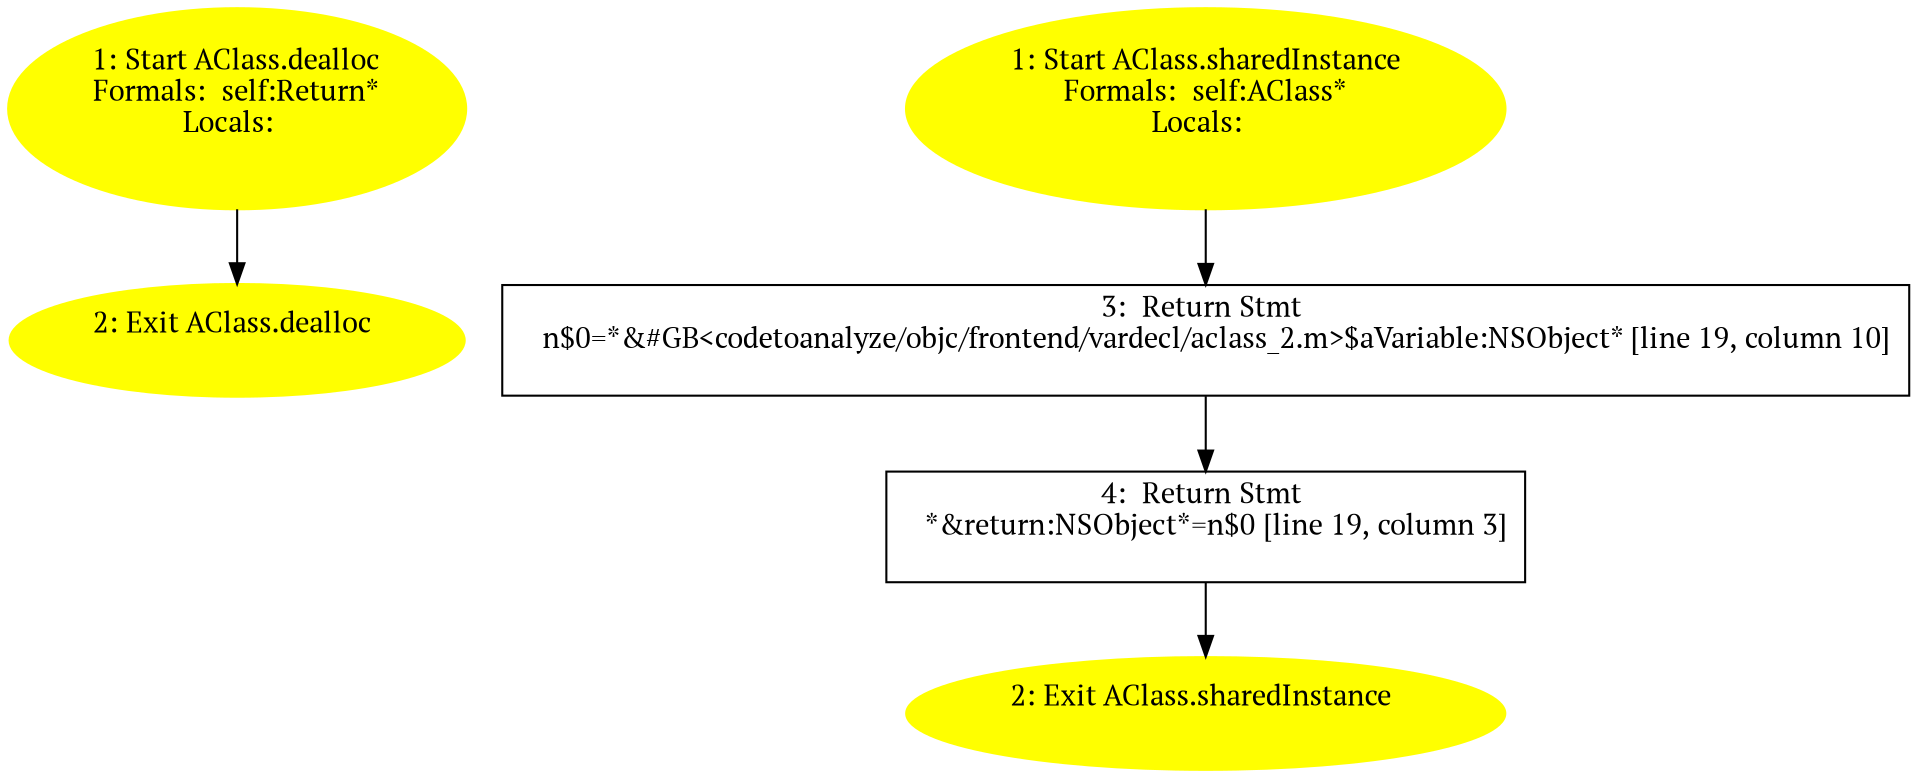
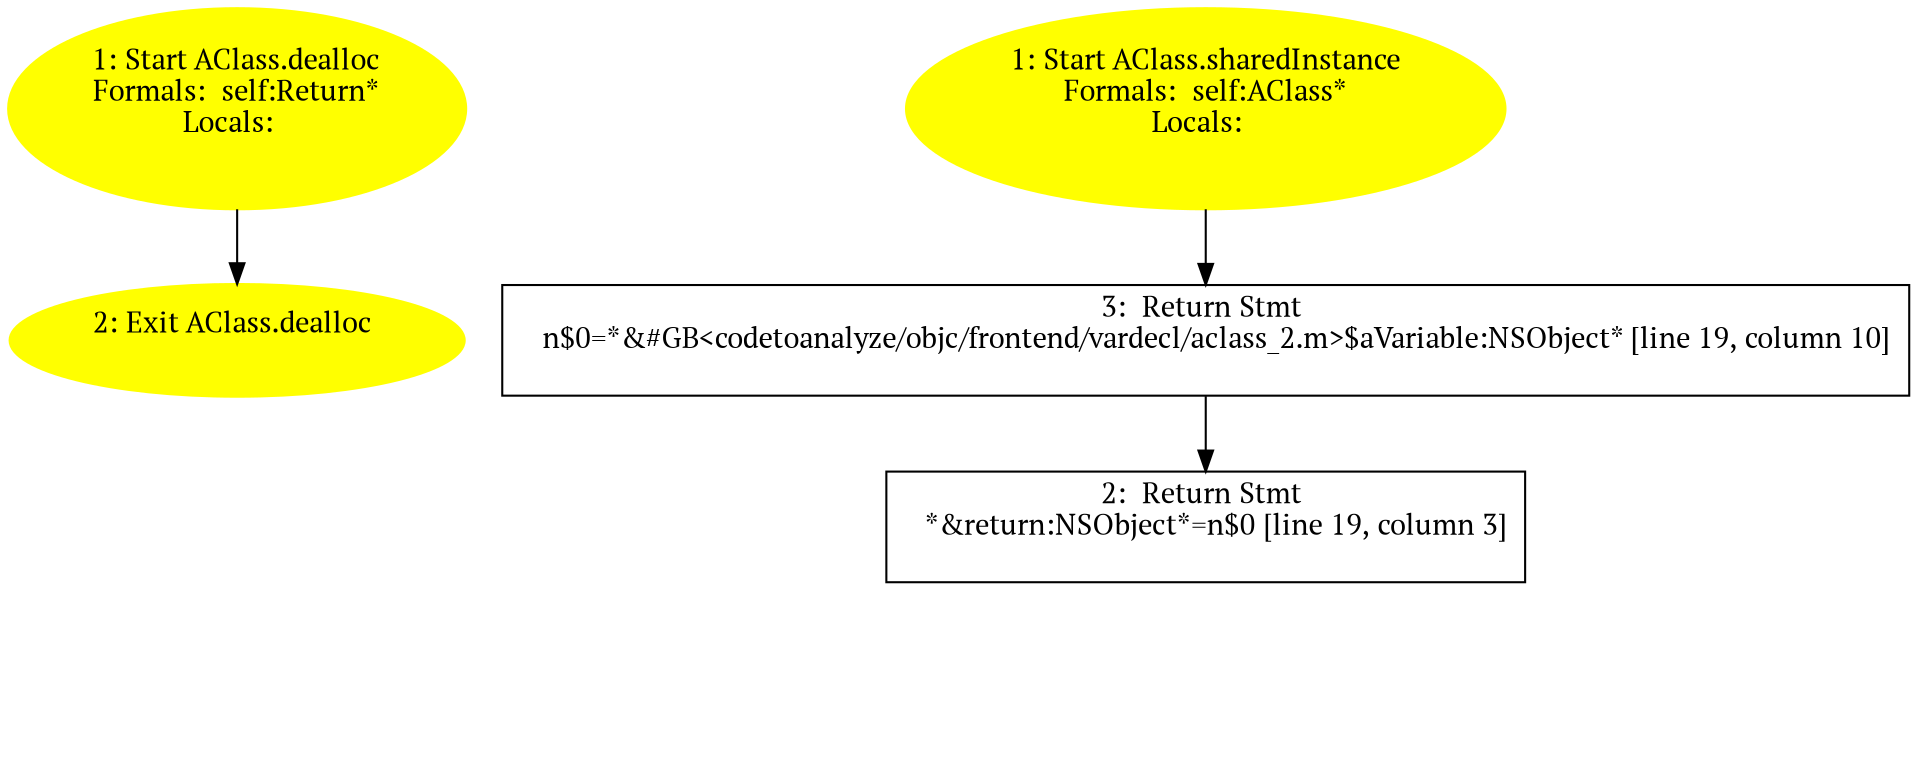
(1206, 527) -> (1206, 527)
(1206, 713) -> none
